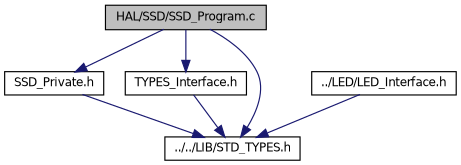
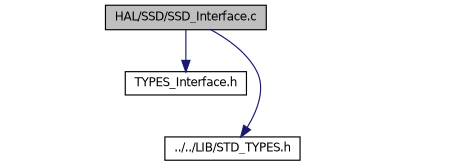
(186, 17) -> (186, 17)
(54, 83) -> none
(384, 83) -> none
(206, 111) -> none
